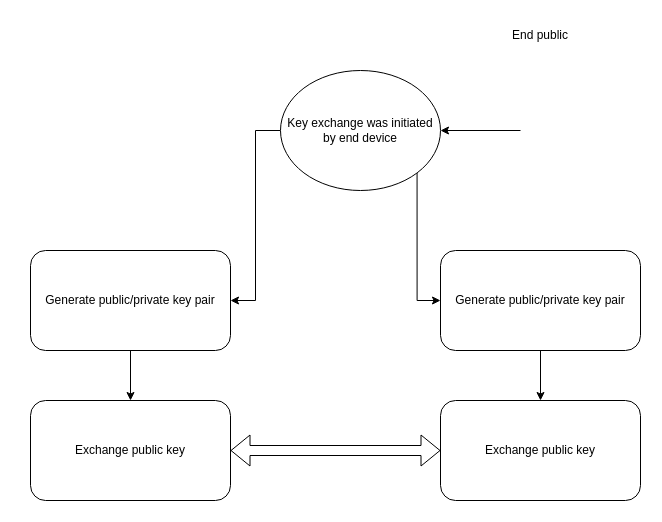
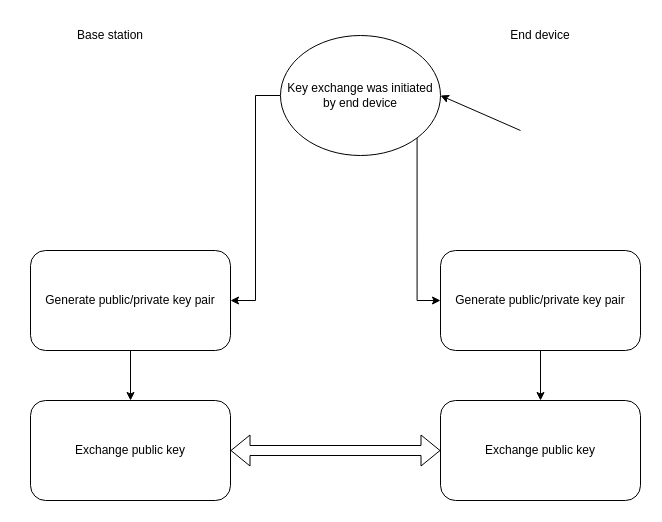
none -> (111, 36)
(541, 36) -> (541, 36)
(361, 131) -> (361, 96)
